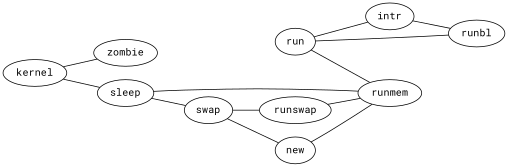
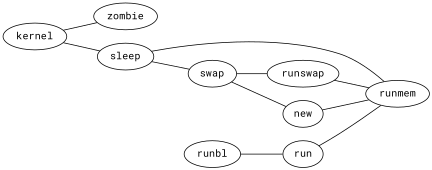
(390, 16) -> none
